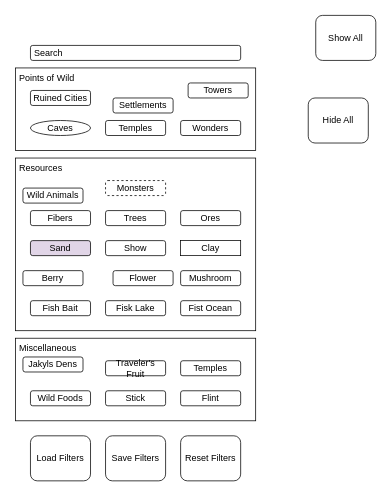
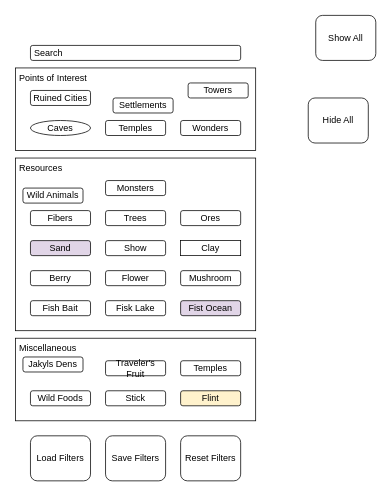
(46, 79) -> (59, 79)
(135, 188) -> (135, 188)
(53, 278) -> (60, 278)
(143, 278) -> (135, 278)
(210, 308) -> (210, 308)
(210, 398) -> (210, 398)
